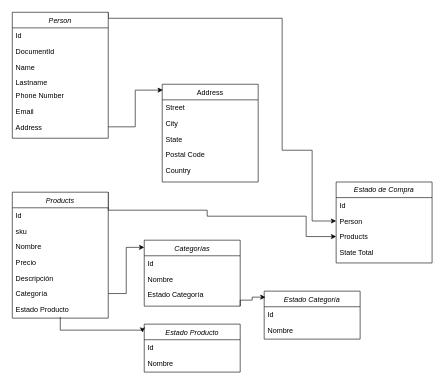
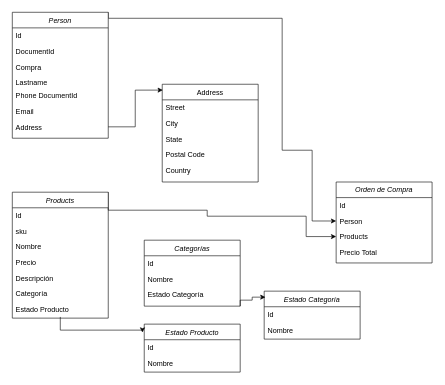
(24, 67) -> (28, 67)
(39, 96) -> (47, 96)
(384, 190) -> (384, 190)
(360, 253) -> (361, 253)
(119, 294) -> none
